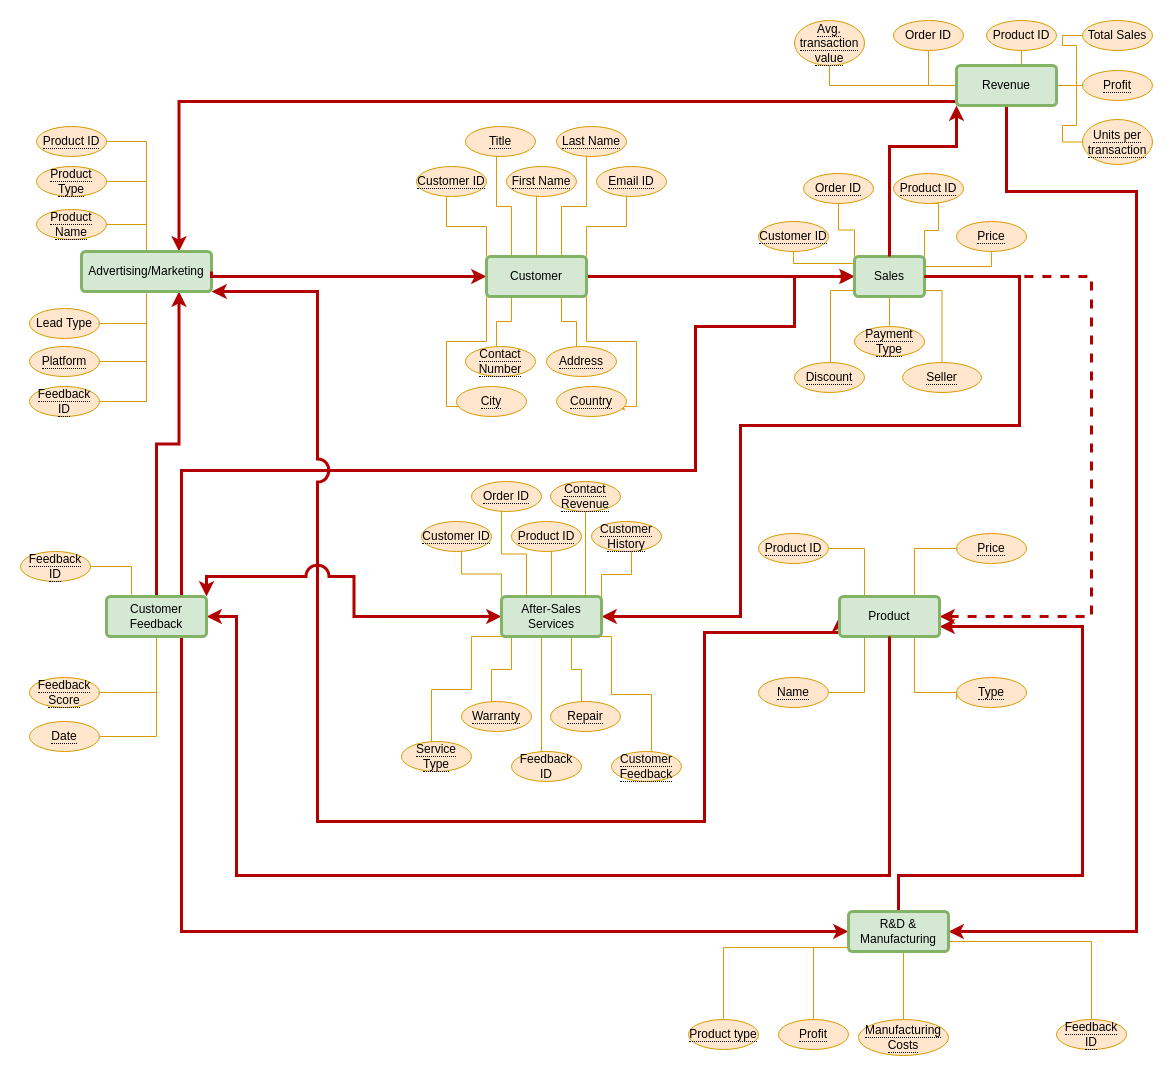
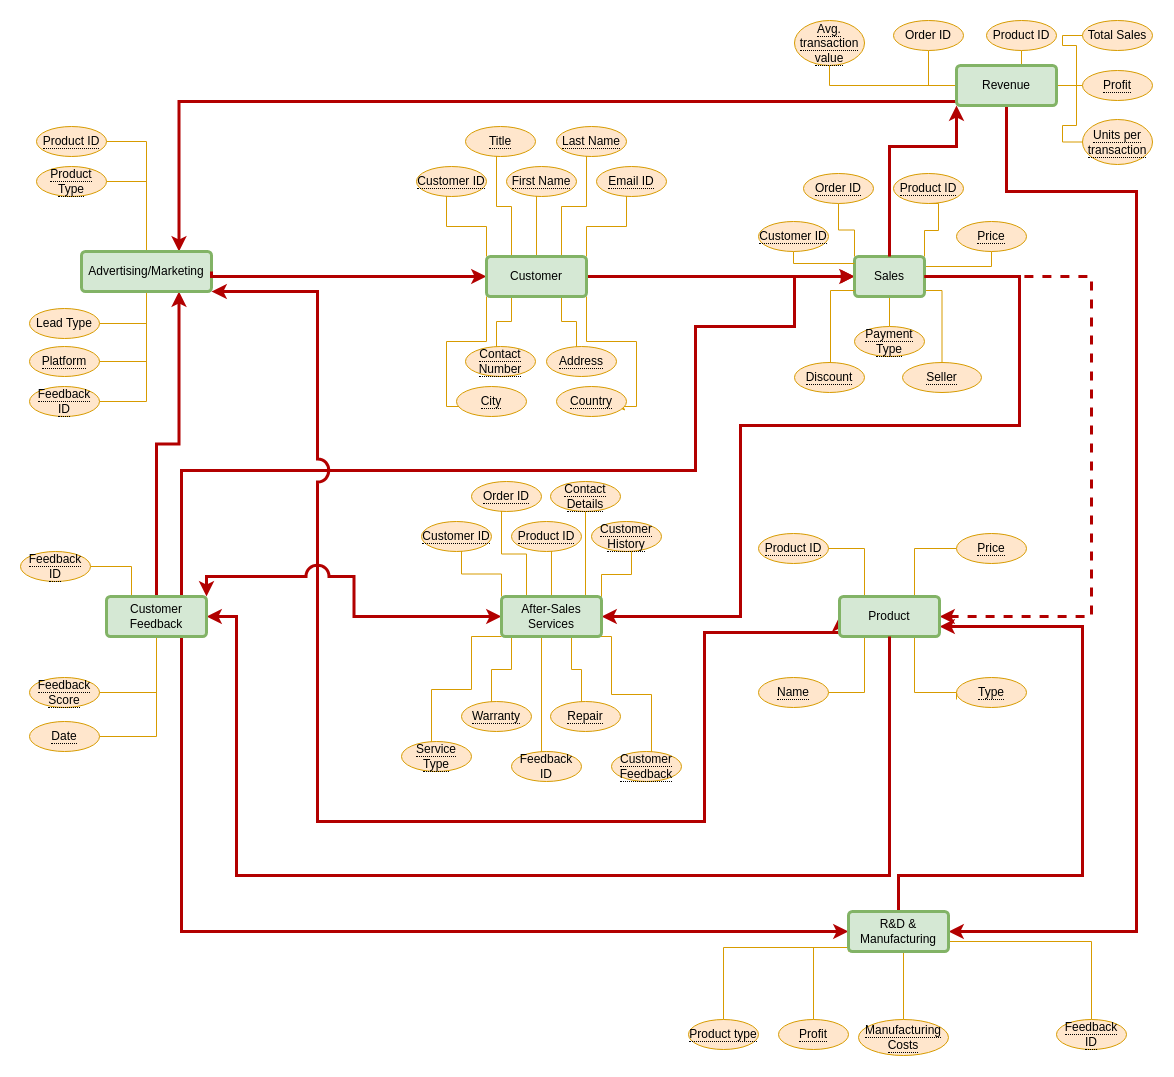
(72, 225) -> none
(126, 225) -> none
(586, 497) -> (586, 497)
